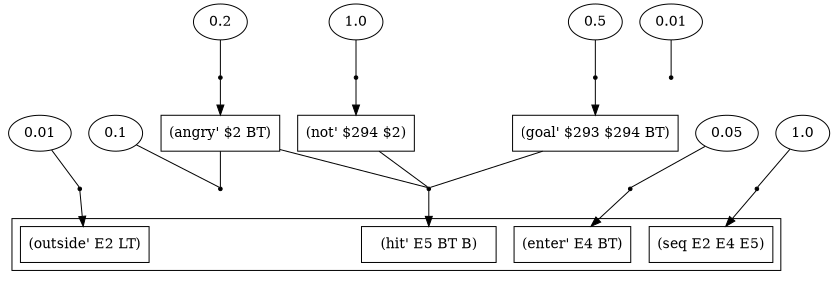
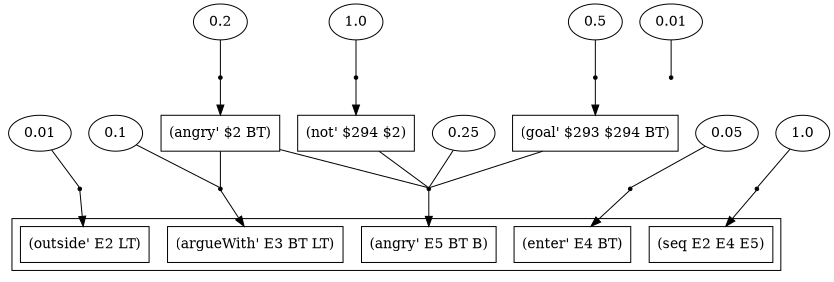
none -> (464, 133)
none -> (255, 245)
(429, 245) -> (429, 245)
